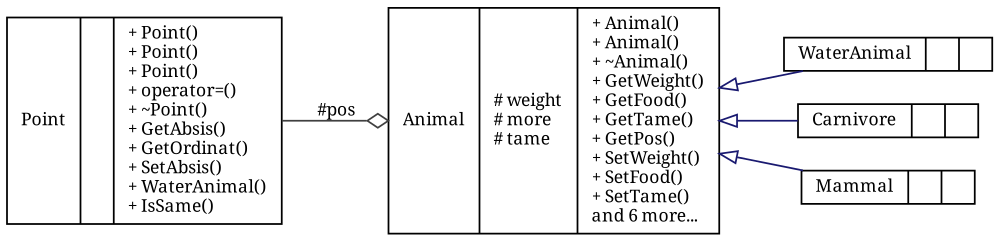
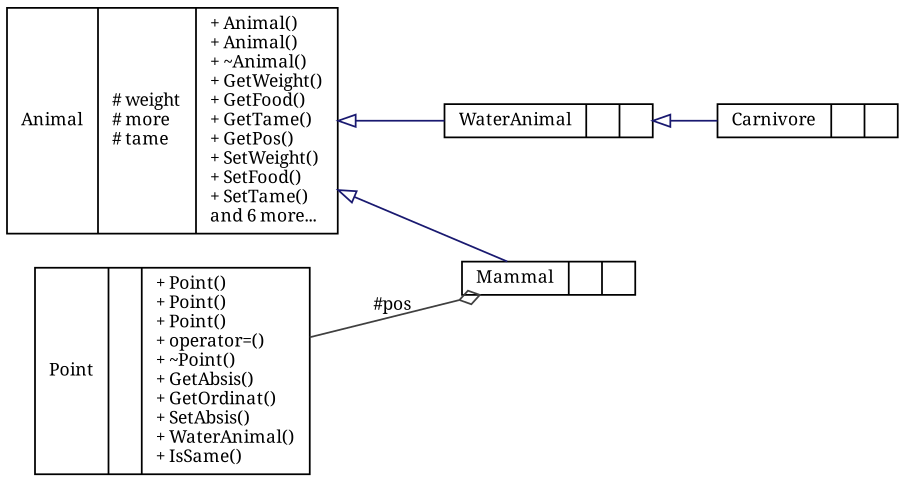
(324, 121) -> (384, 319)
(767, 121) -> (694, 121)
